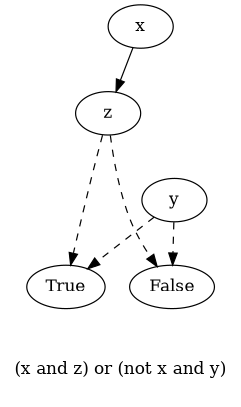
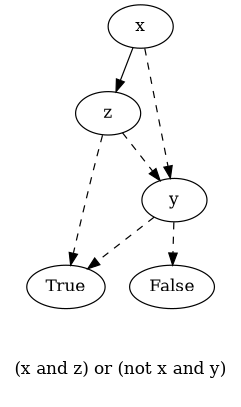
none -> (156, 107)
(123, 198) -> (138, 152)
